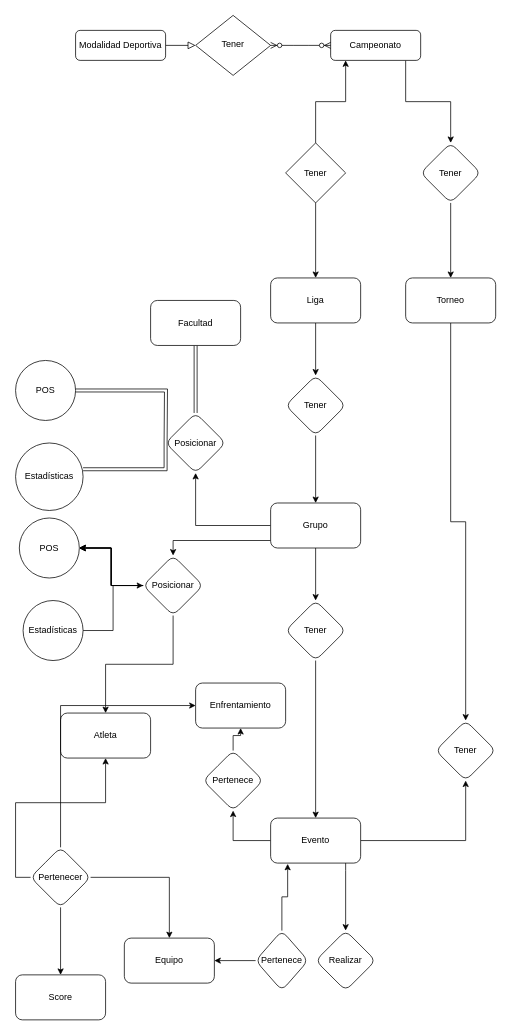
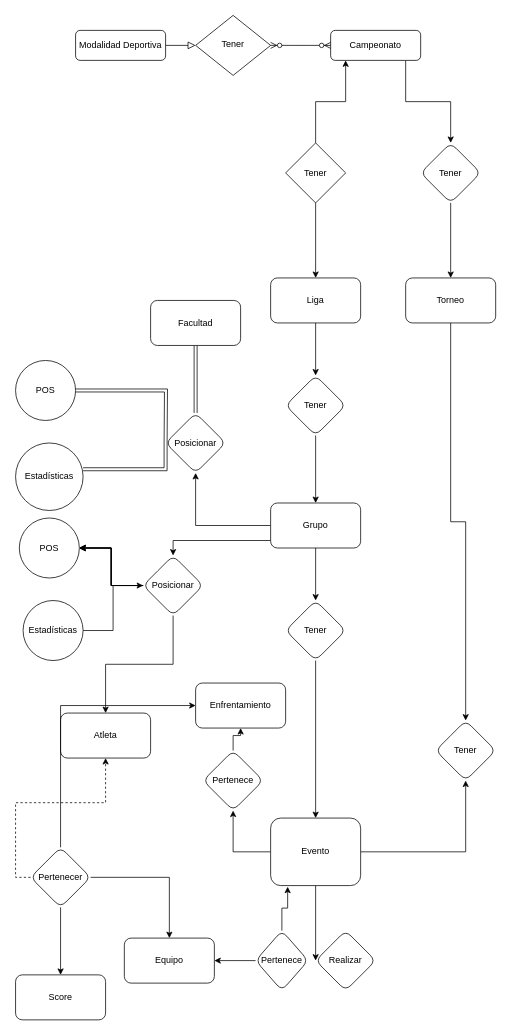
(35, 803) -> (35, 803)
(315, 840) -> (315, 852)
